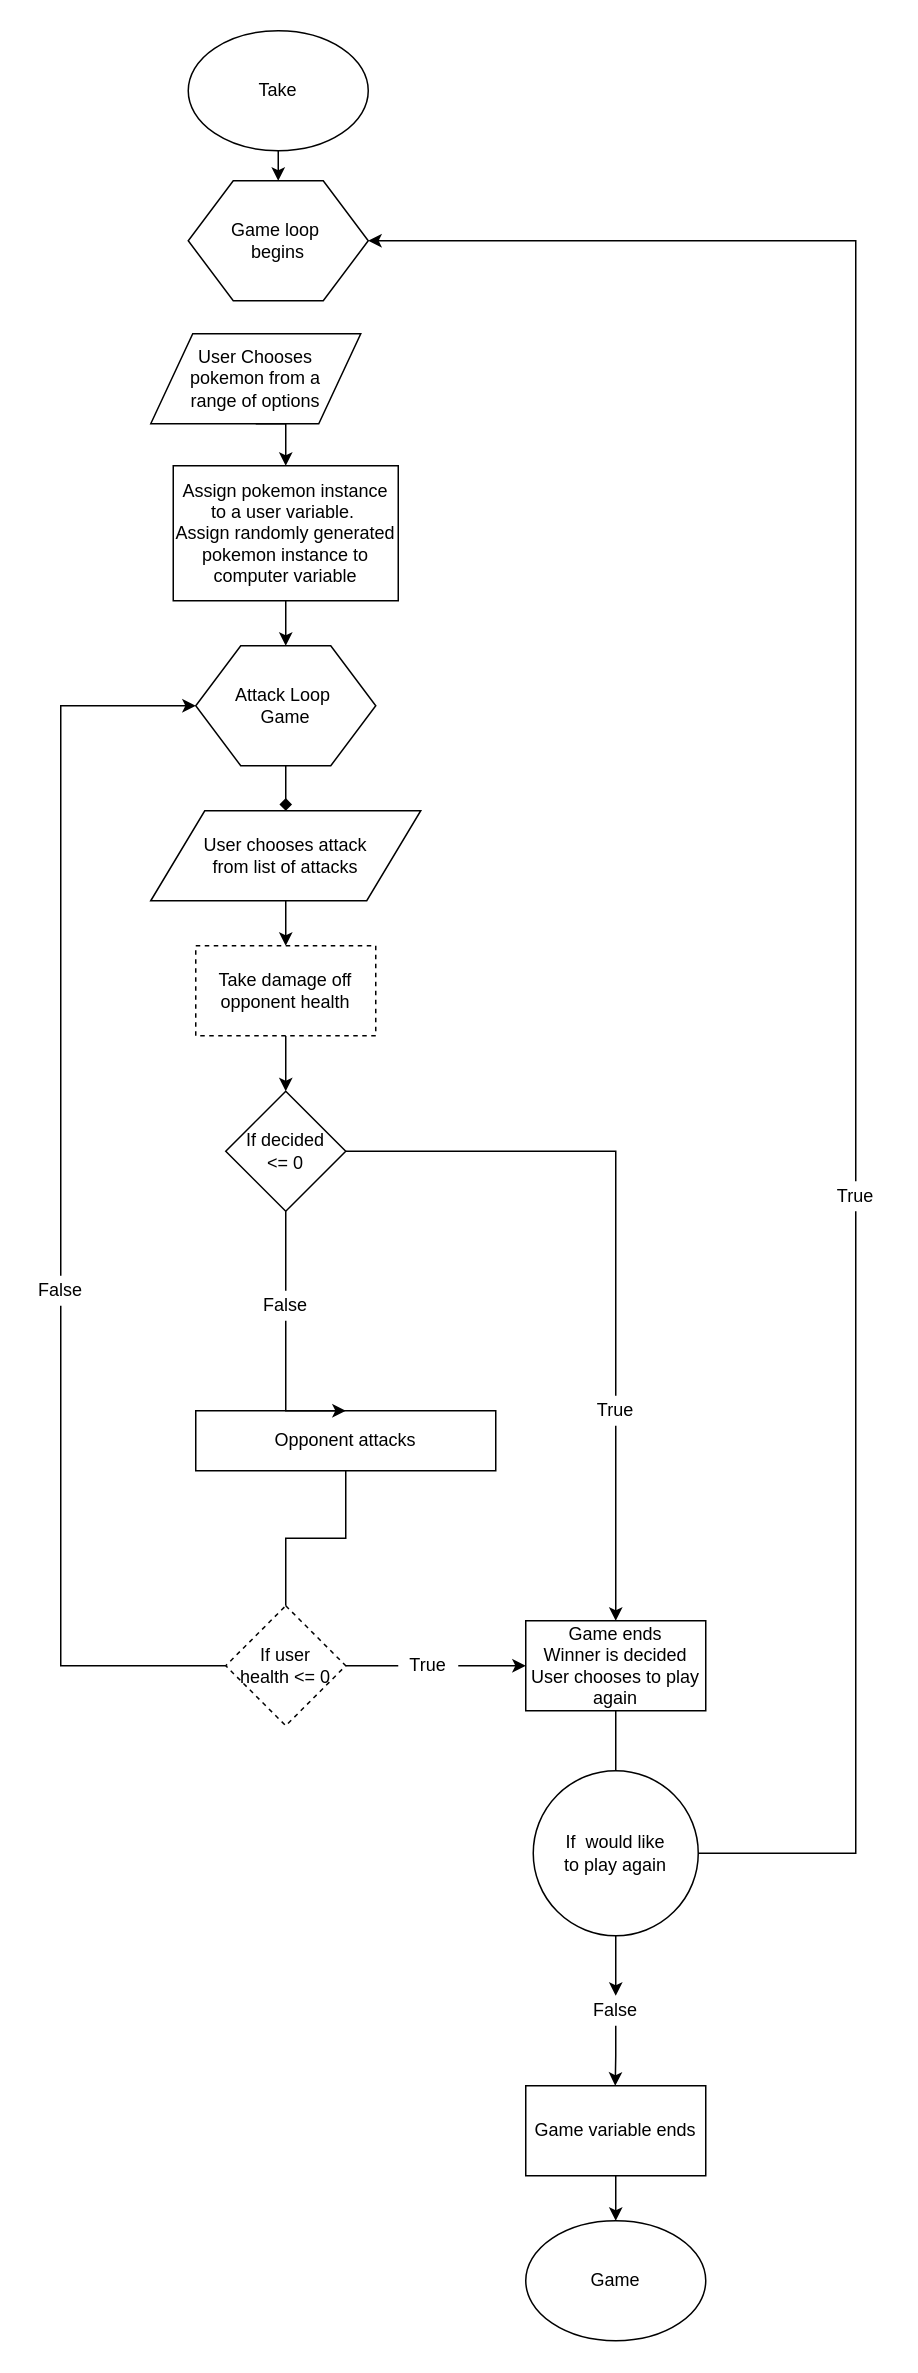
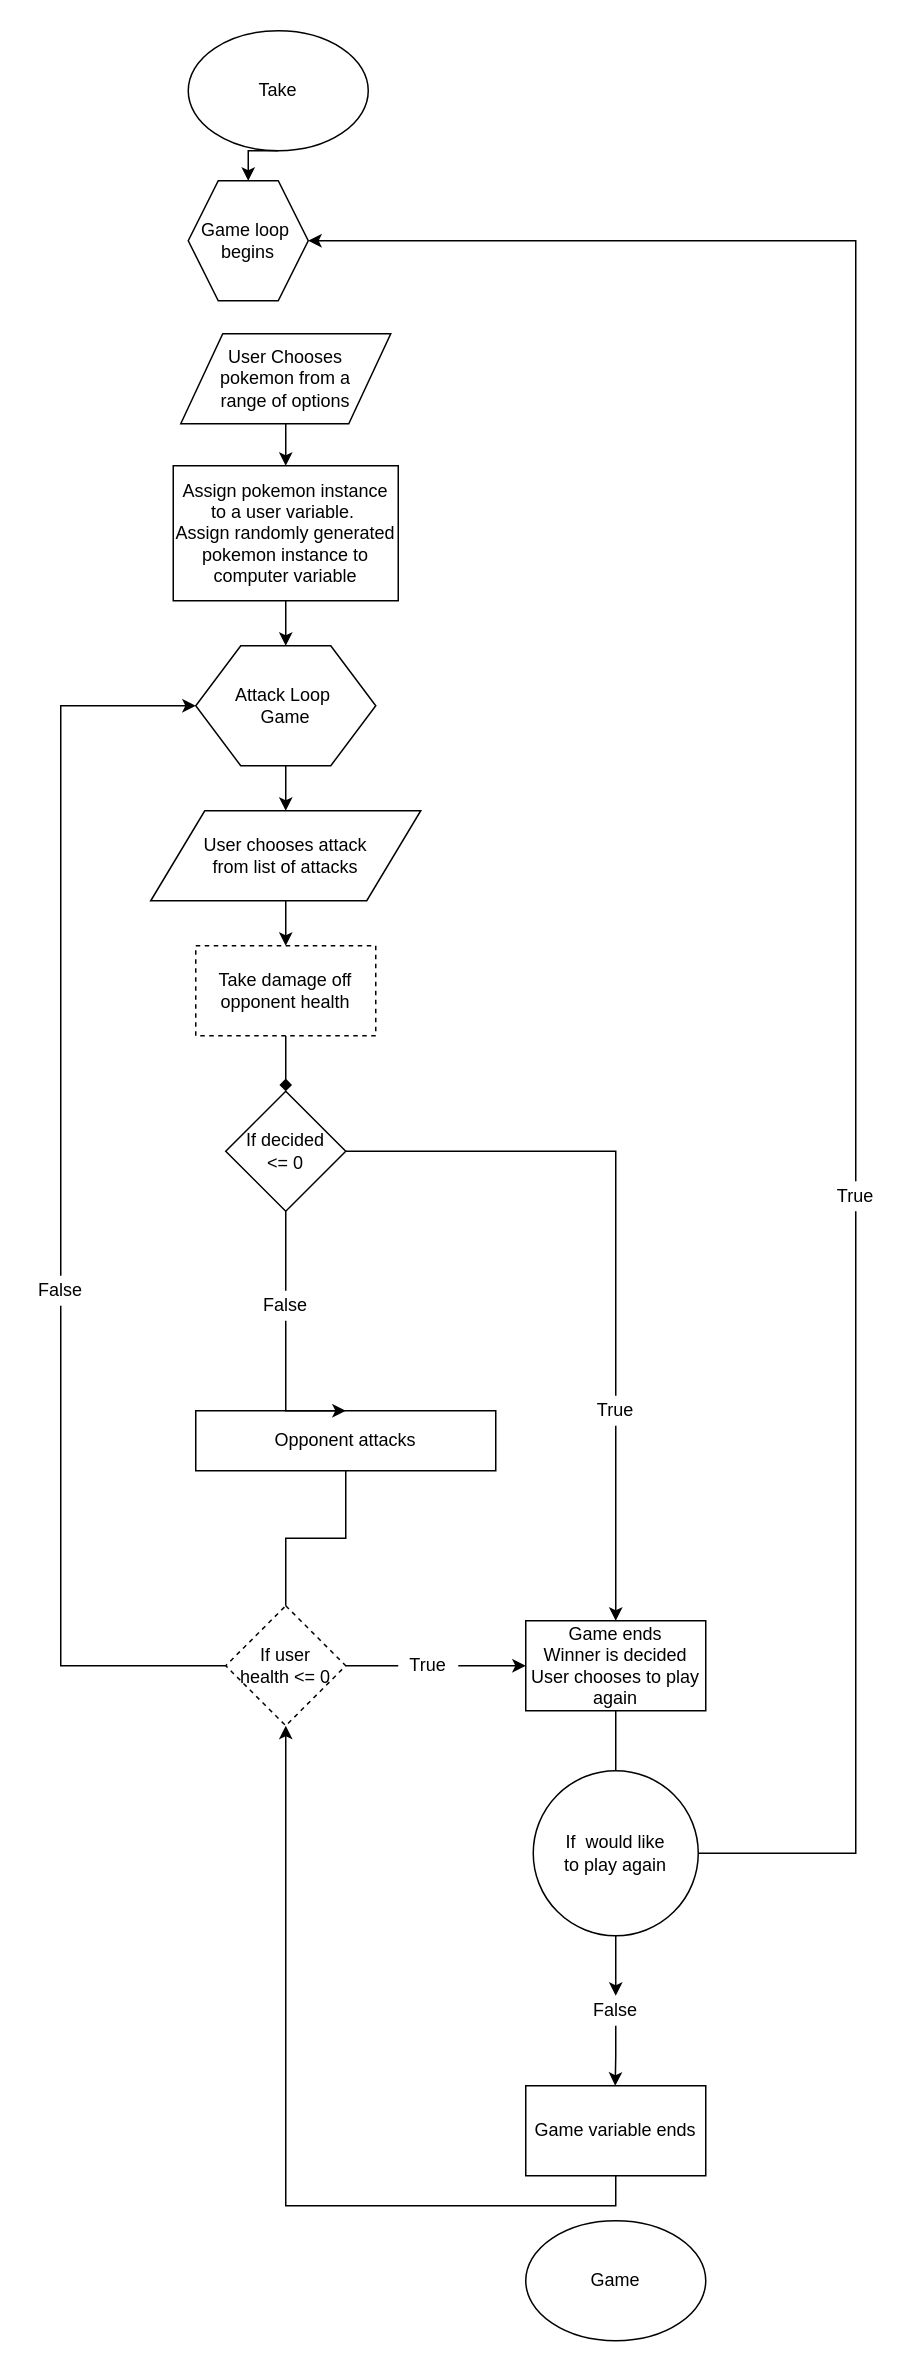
(278, 241) -> (248, 241)
(256, 379) -> (286, 379)
(286, 798) -> (286, 799)
(286, 1080) -> (286, 1079)
(616, 2207) -> (286, 2138)
